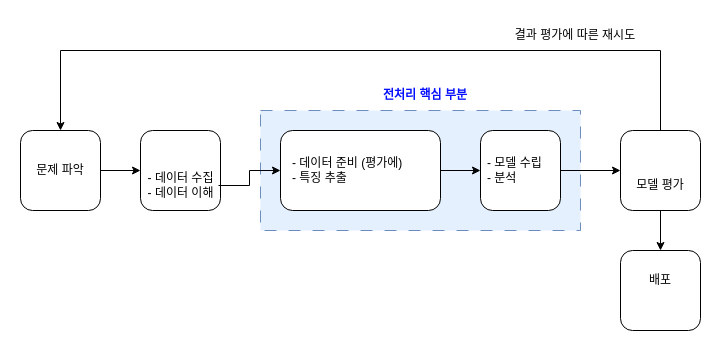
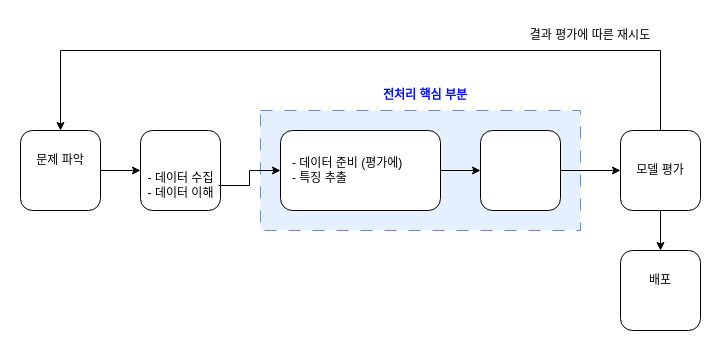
(576, 36) -> (591, 36)
(61, 171) -> (61, 161)
(521, 171) -> none
(661, 186) -> (661, 171)
